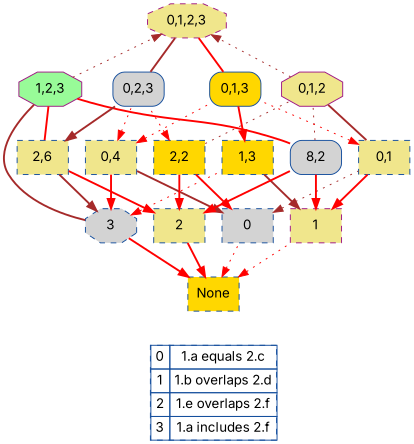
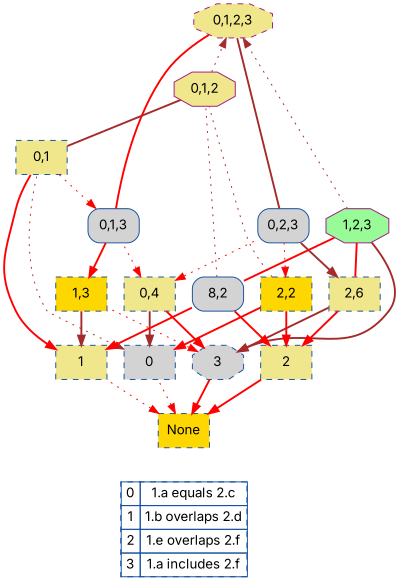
(235, 89) -> (114, 226)
(305, 120) -> (74, 188)
(316, 226) -> (81, 362)
